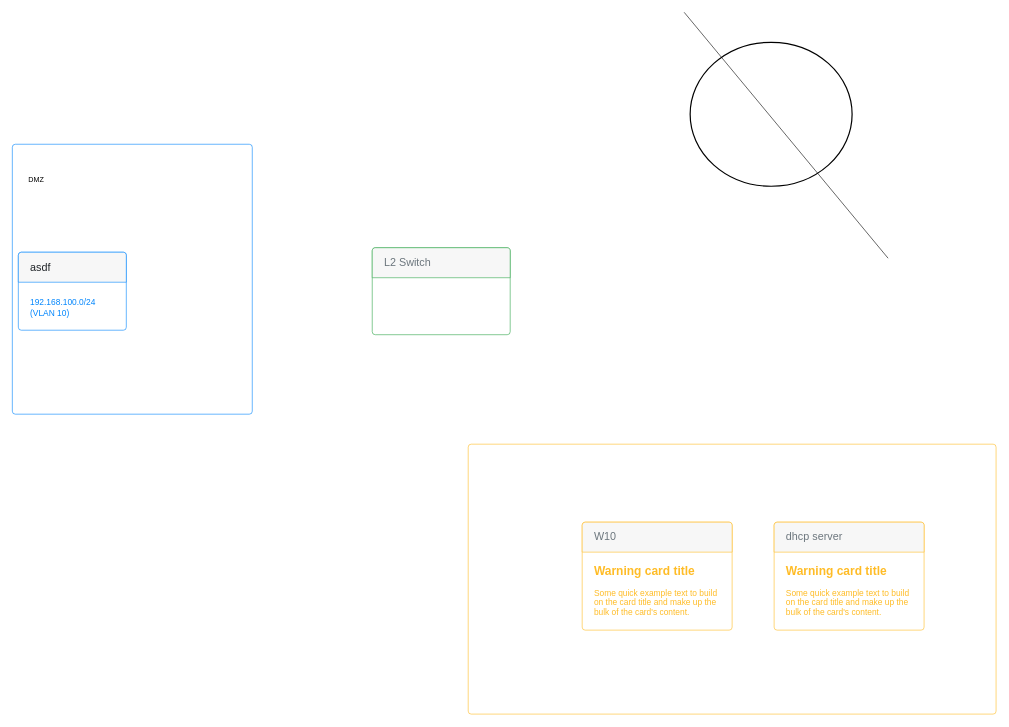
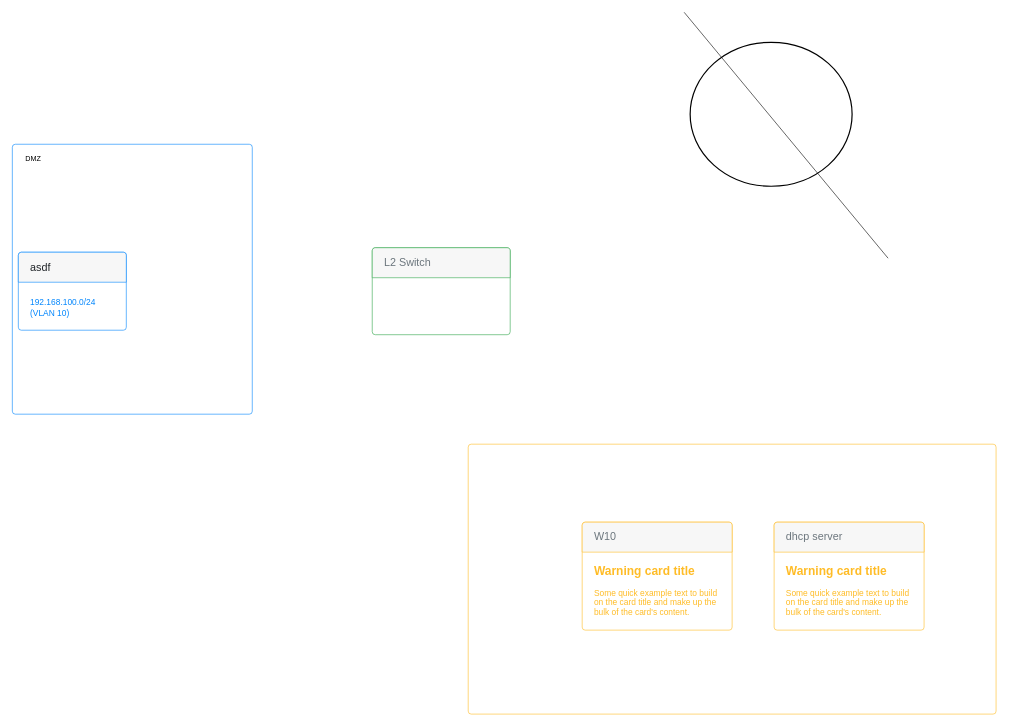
(36, 180) -> (33, 159)
